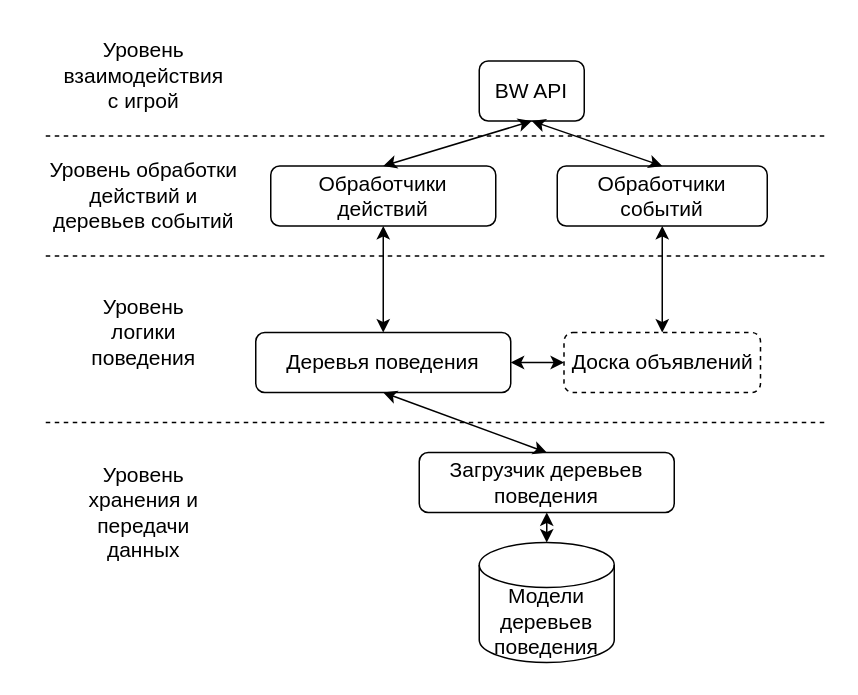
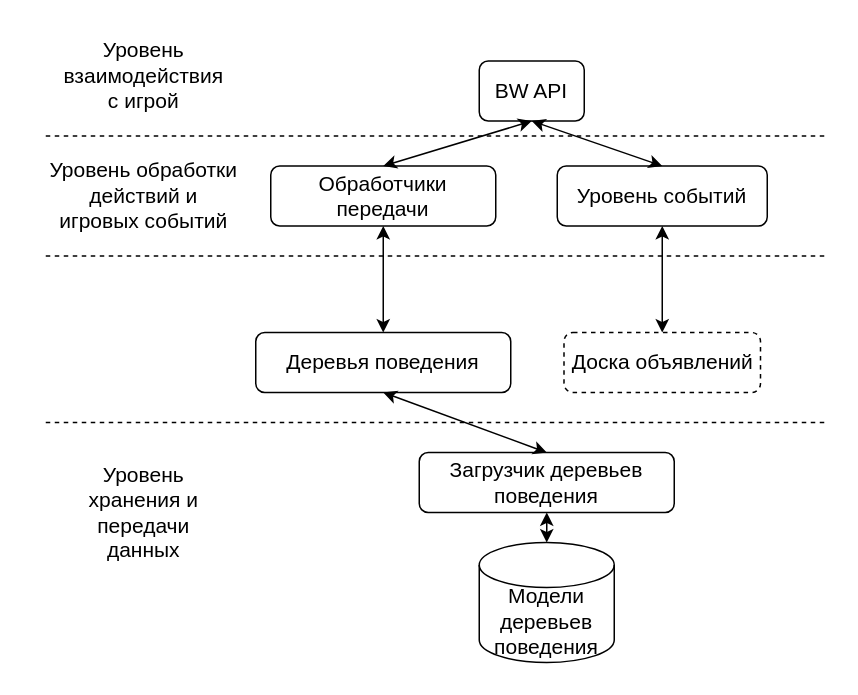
(144, 196) -> (144, 196)
(383, 196) -> (383, 196)
(662, 196) -> (662, 196)
(143, 332) -> none
(537, 362) -> none
